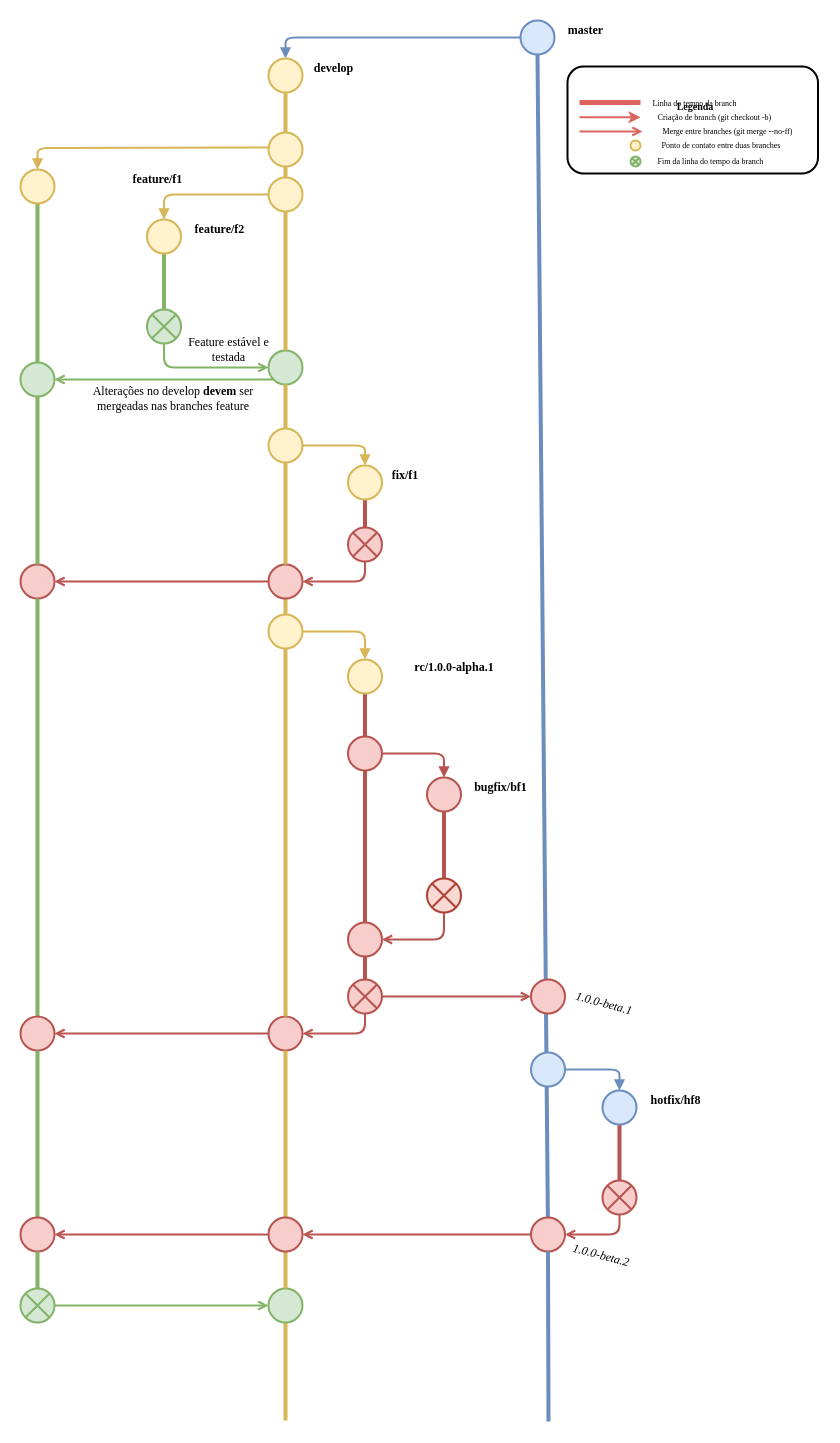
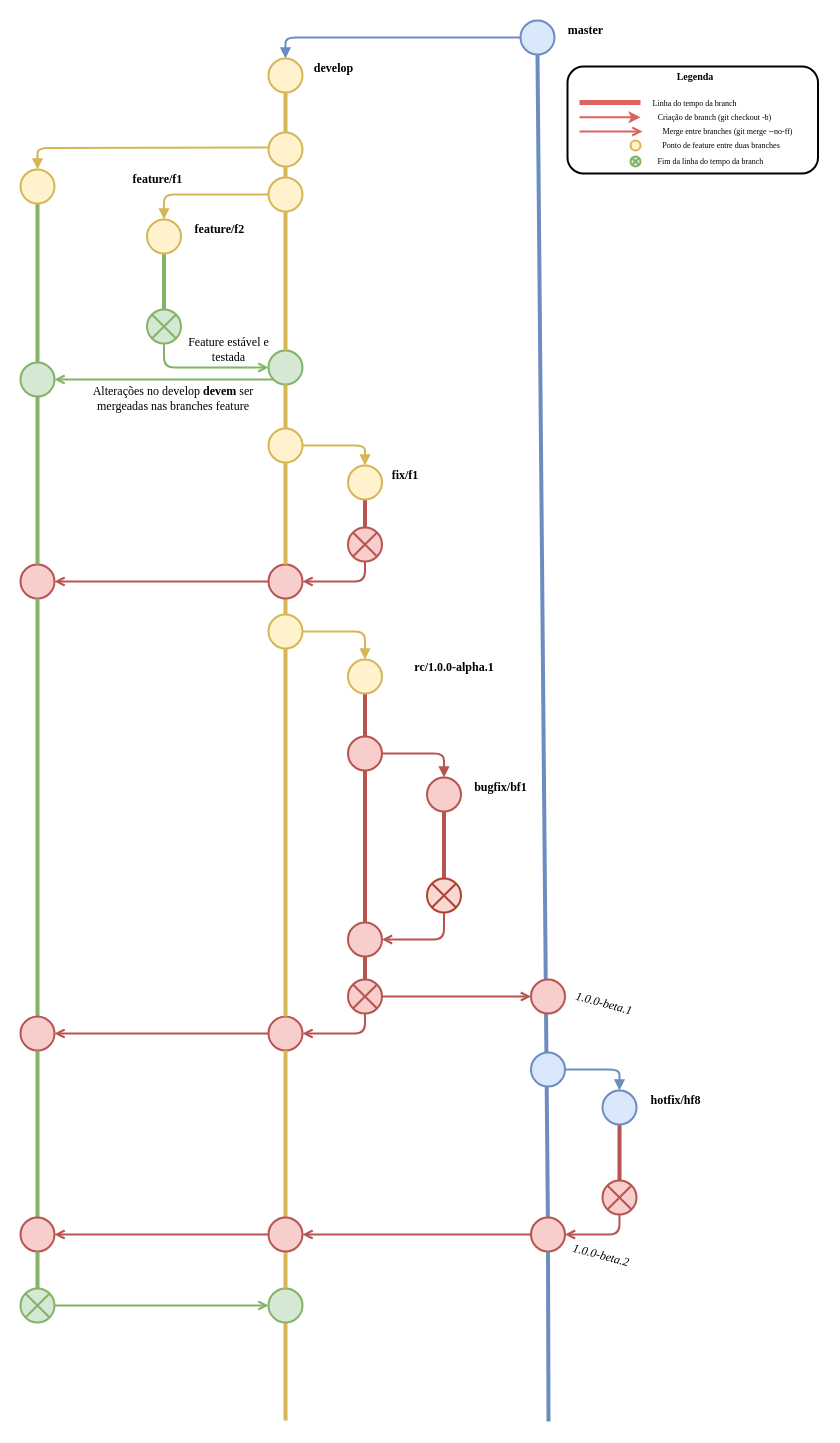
(696, 107) -> (696, 77)
(722, 146) -> (722, 146)
